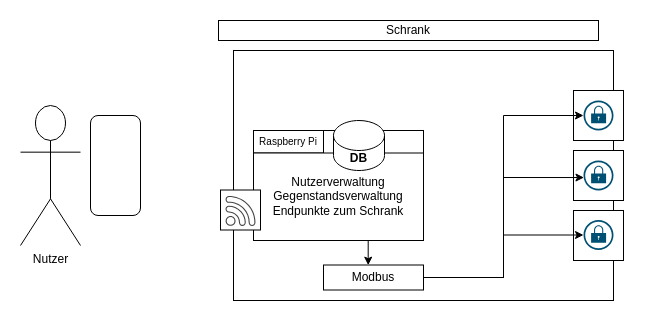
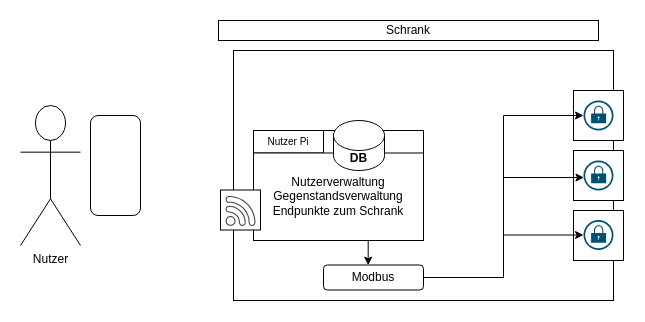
(289, 142) -> (289, 142)
(374, 278) -> (374, 278)
